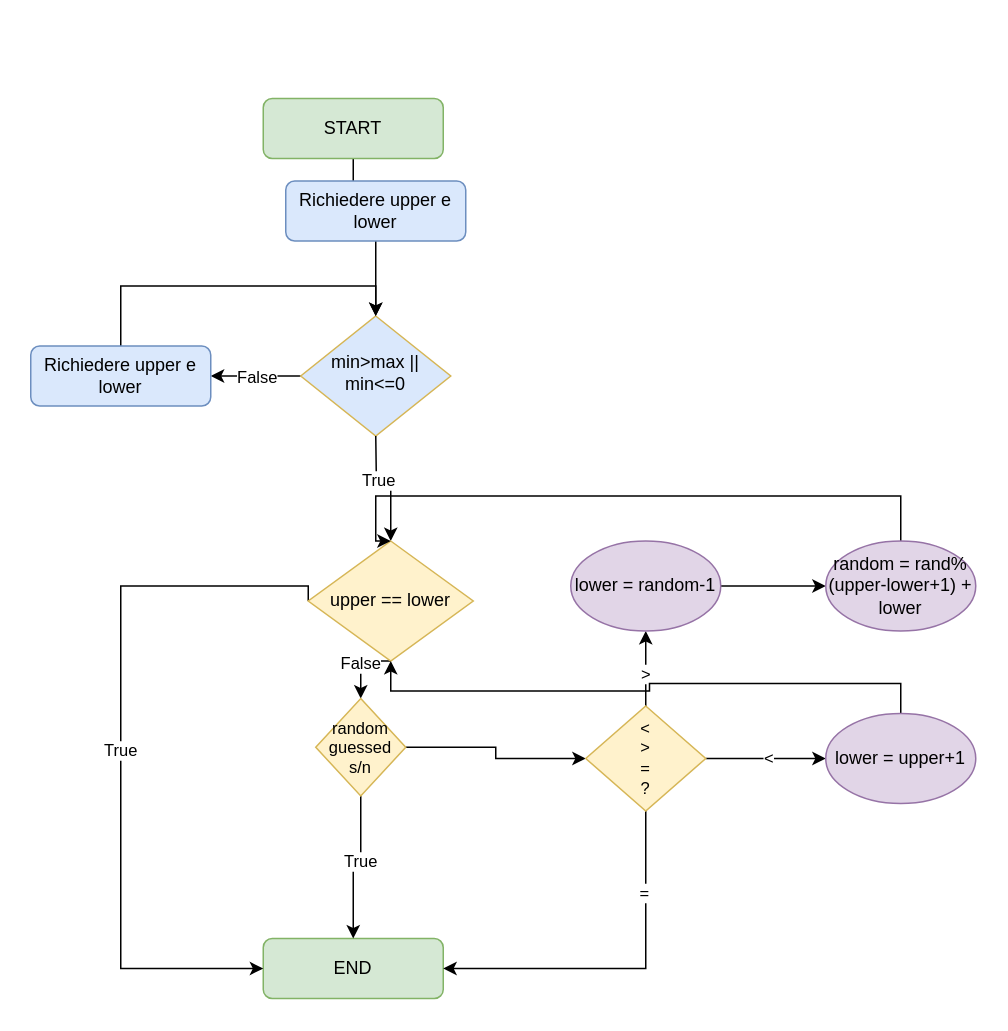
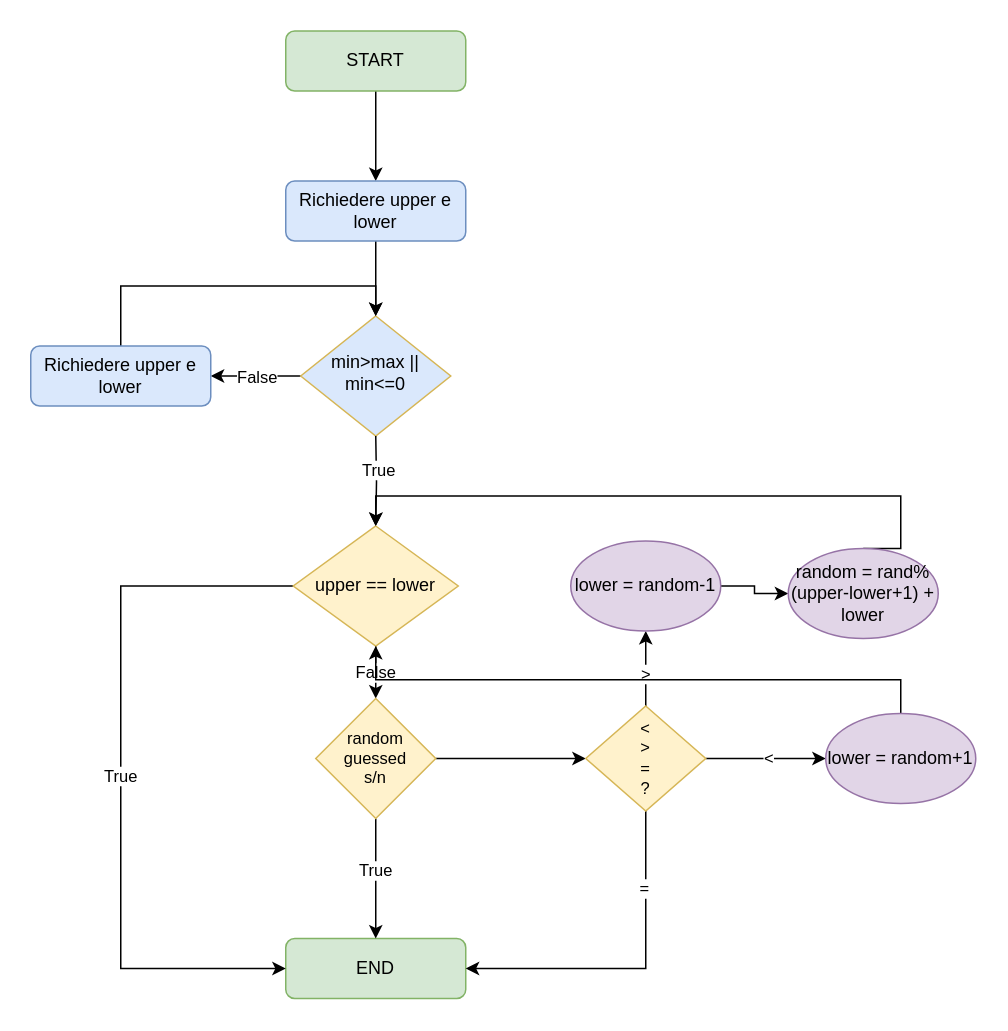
(353, 128) -> (376, 61)
(901, 586) -> (863, 593)
(391, 601) -> (376, 586)
(361, 747) -> (376, 758)
(901, 758) -> (901, 758)
(353, 968) -> (376, 968)
